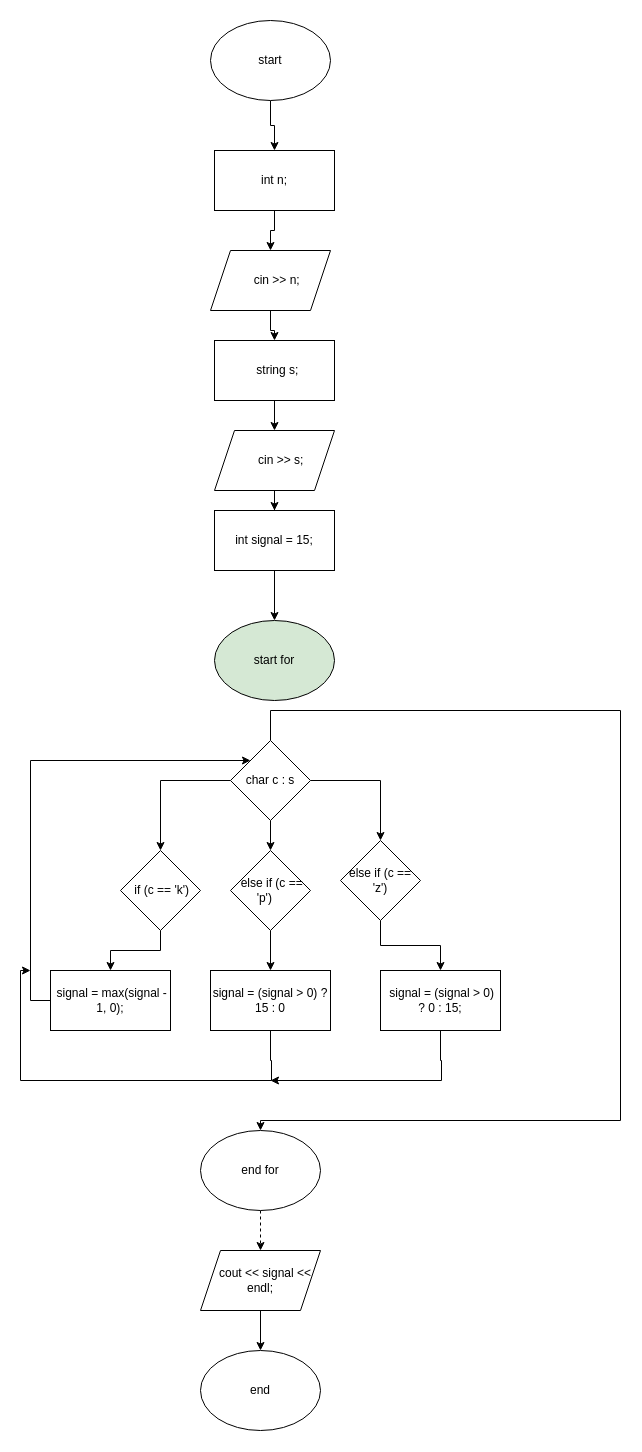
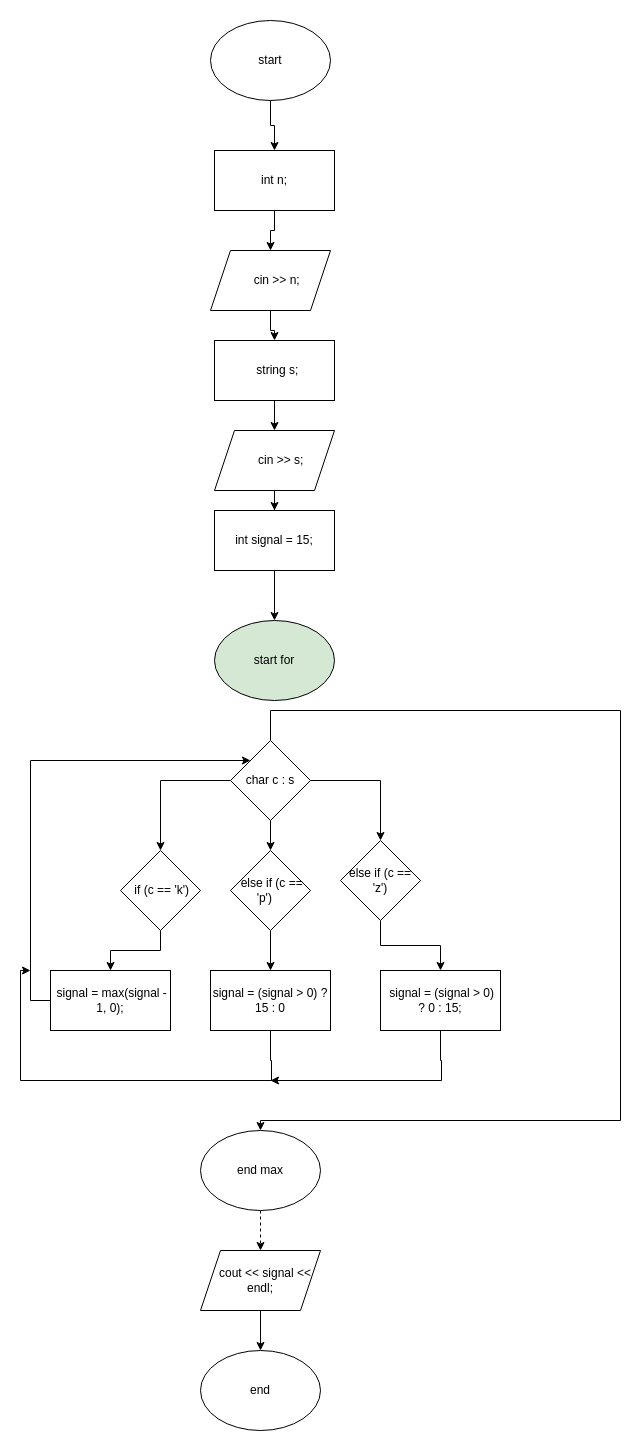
(261, 1171) -> (261, 1171)
